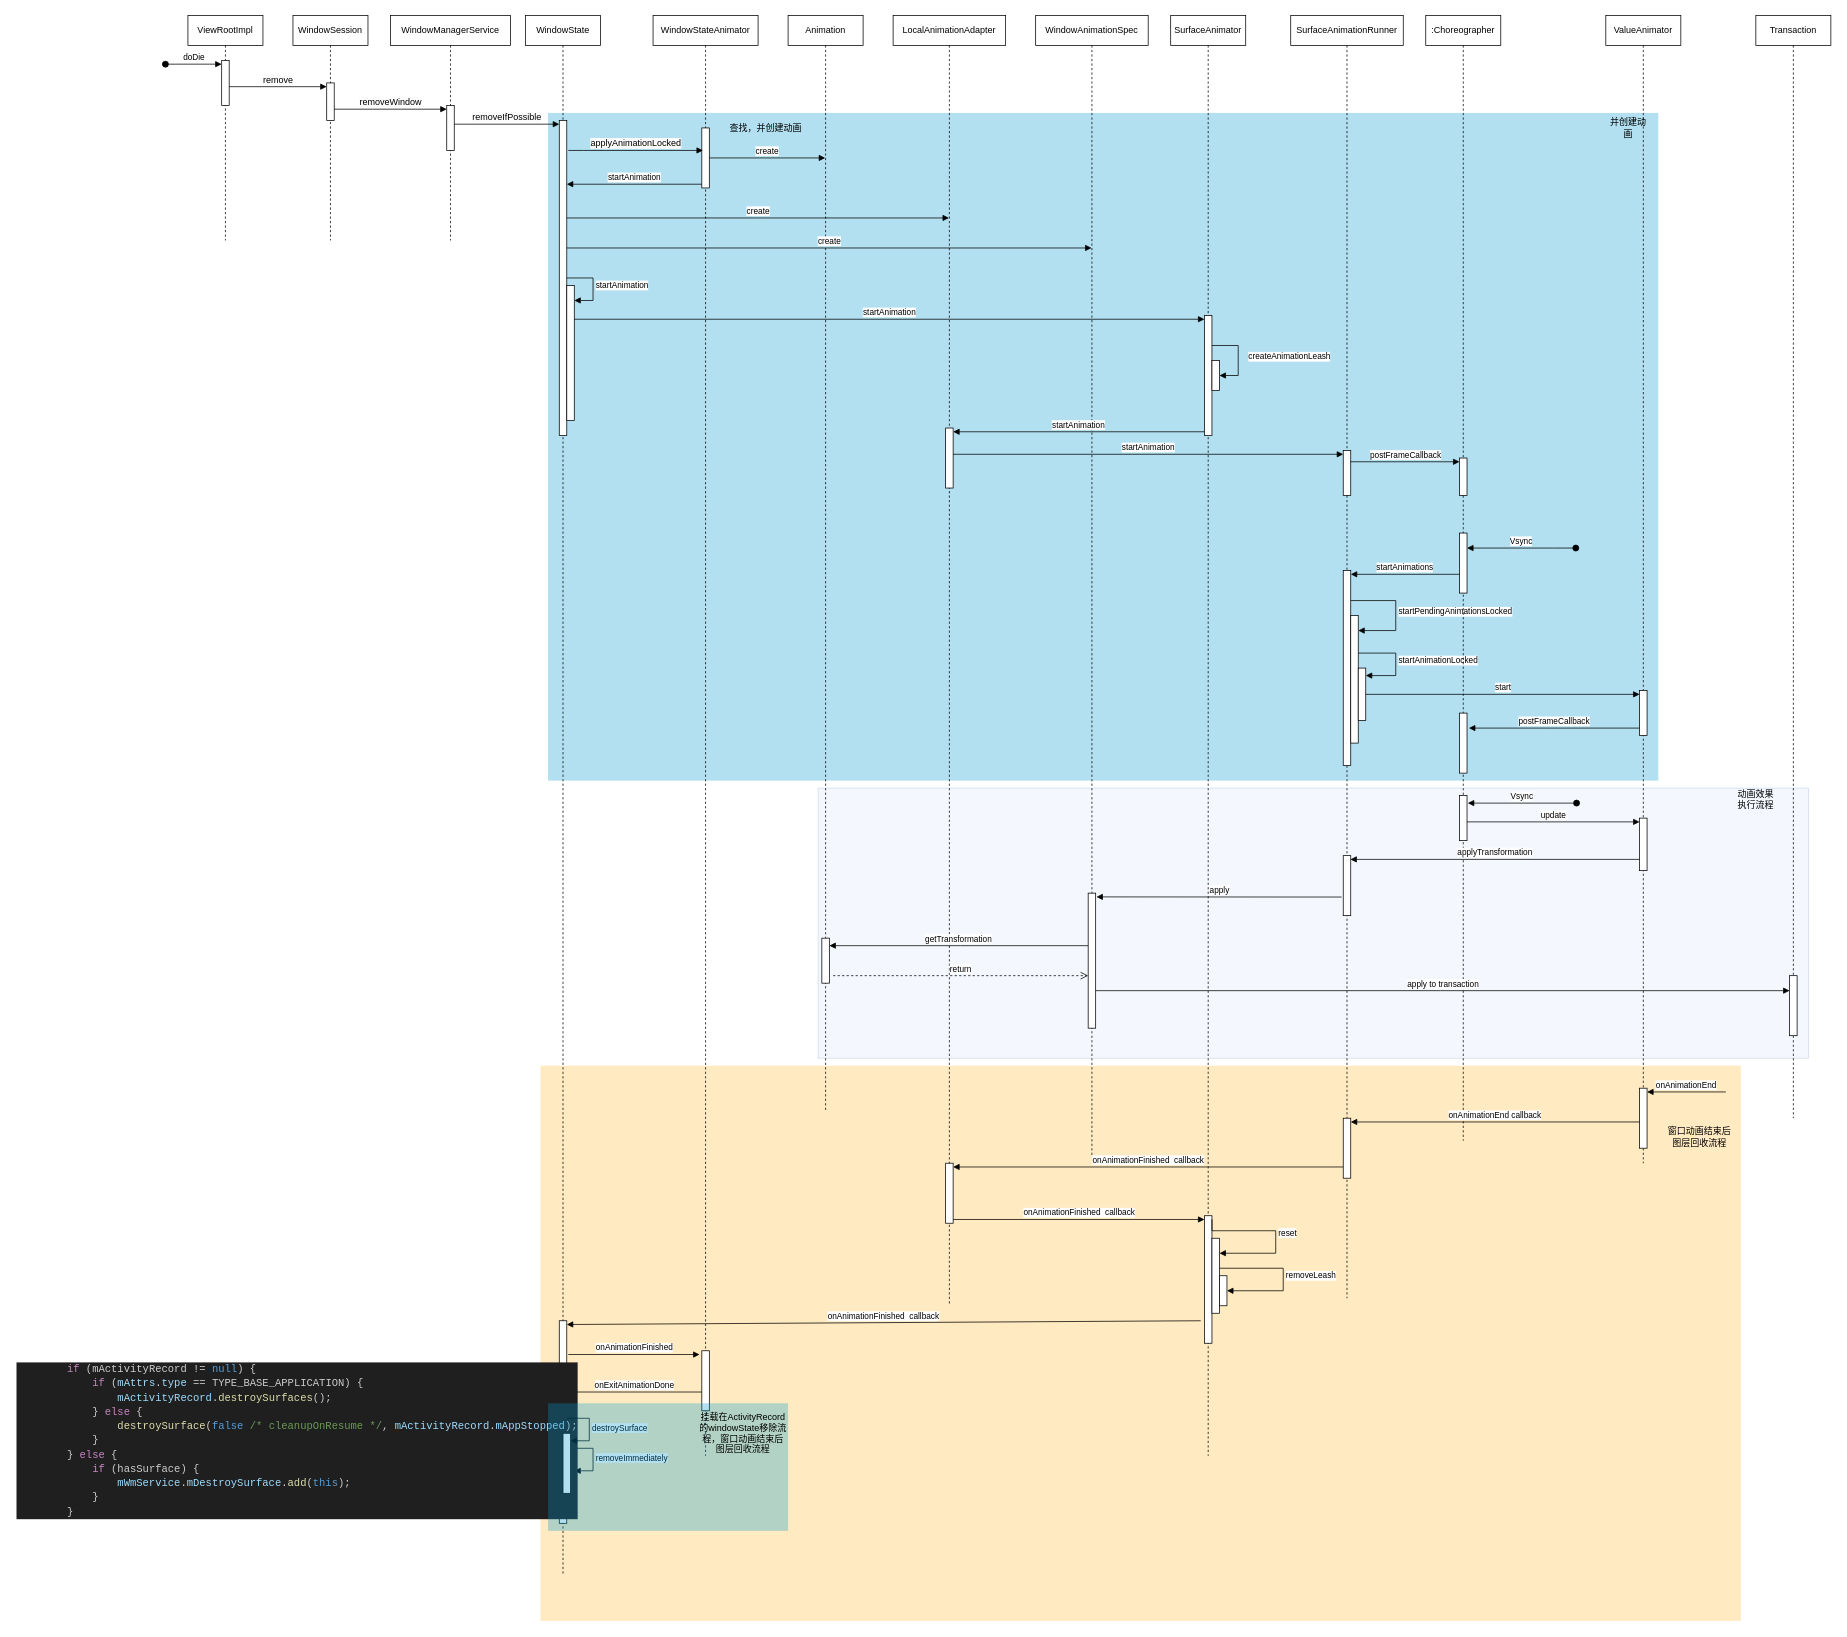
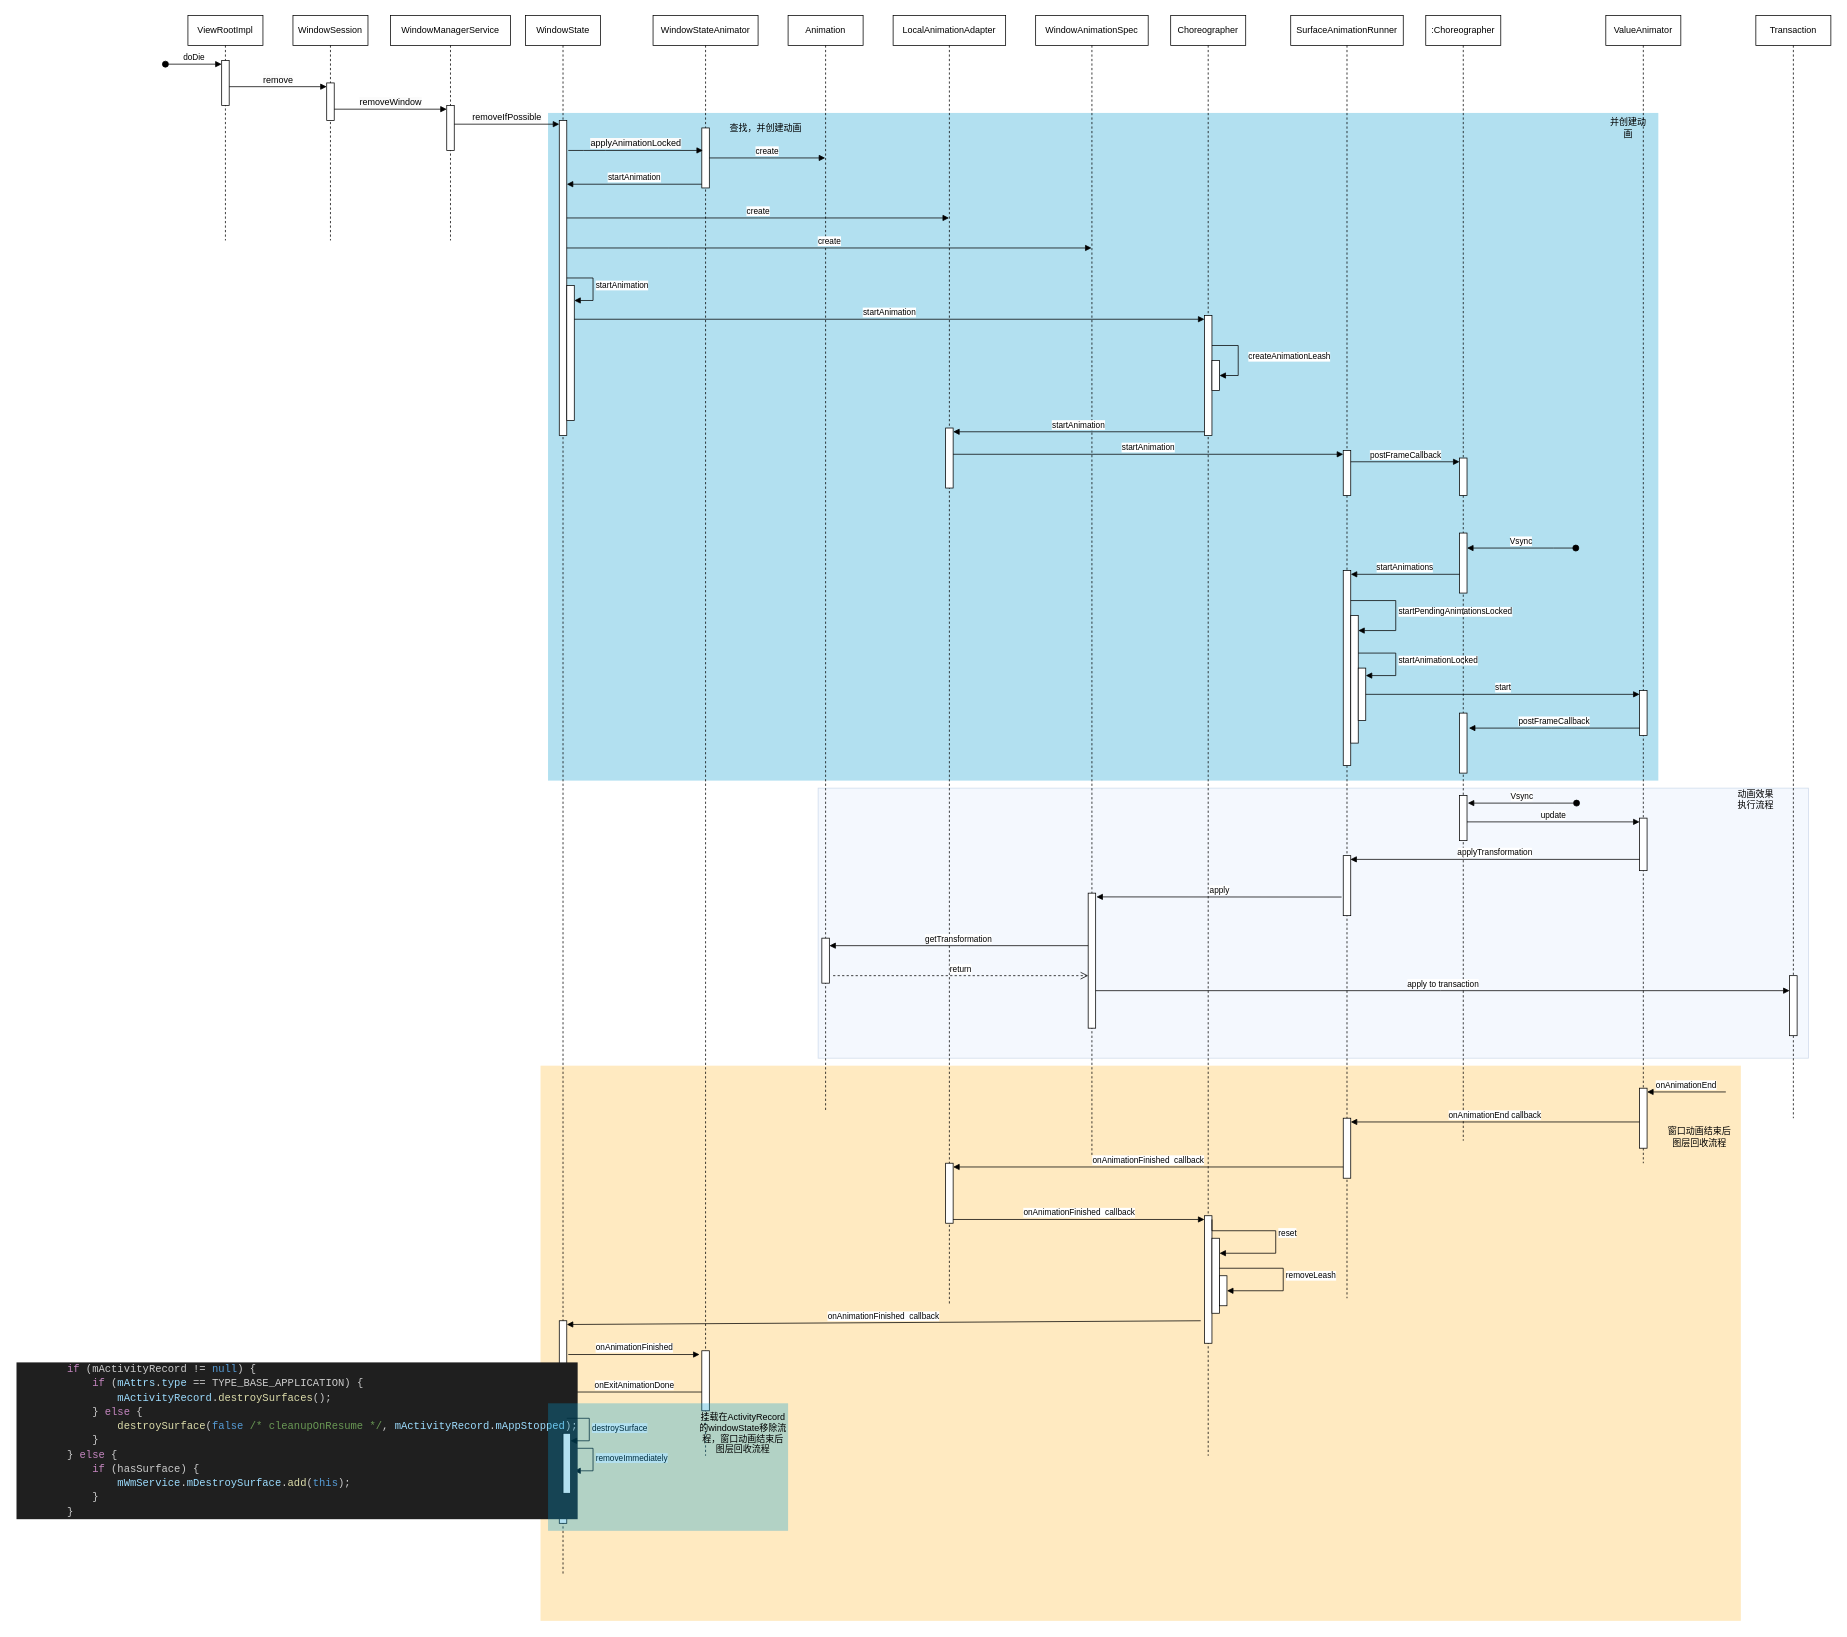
(1208, 30) -> (1208, 30)
